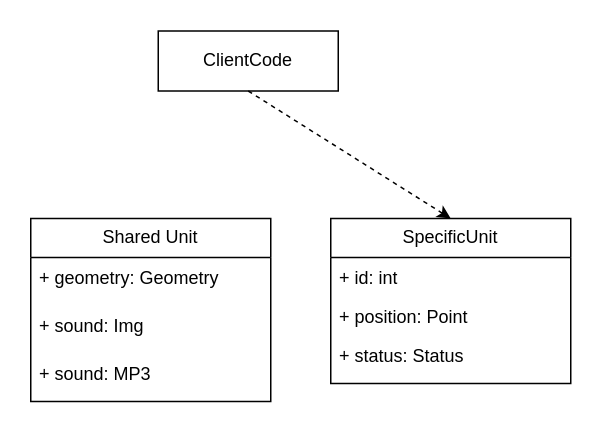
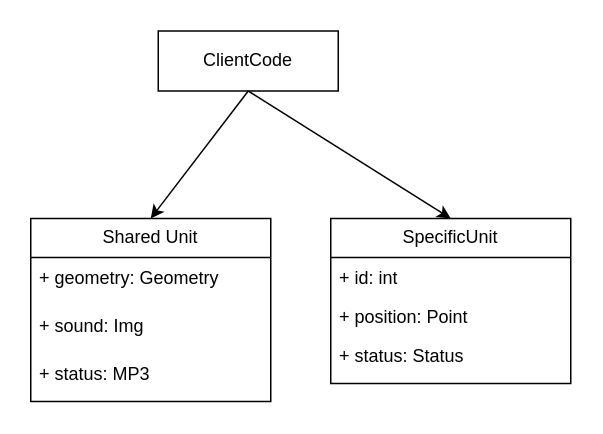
none -> (202, 152)
(345, 152) -> (345, 152)
(93, 375) -> (98, 375)
